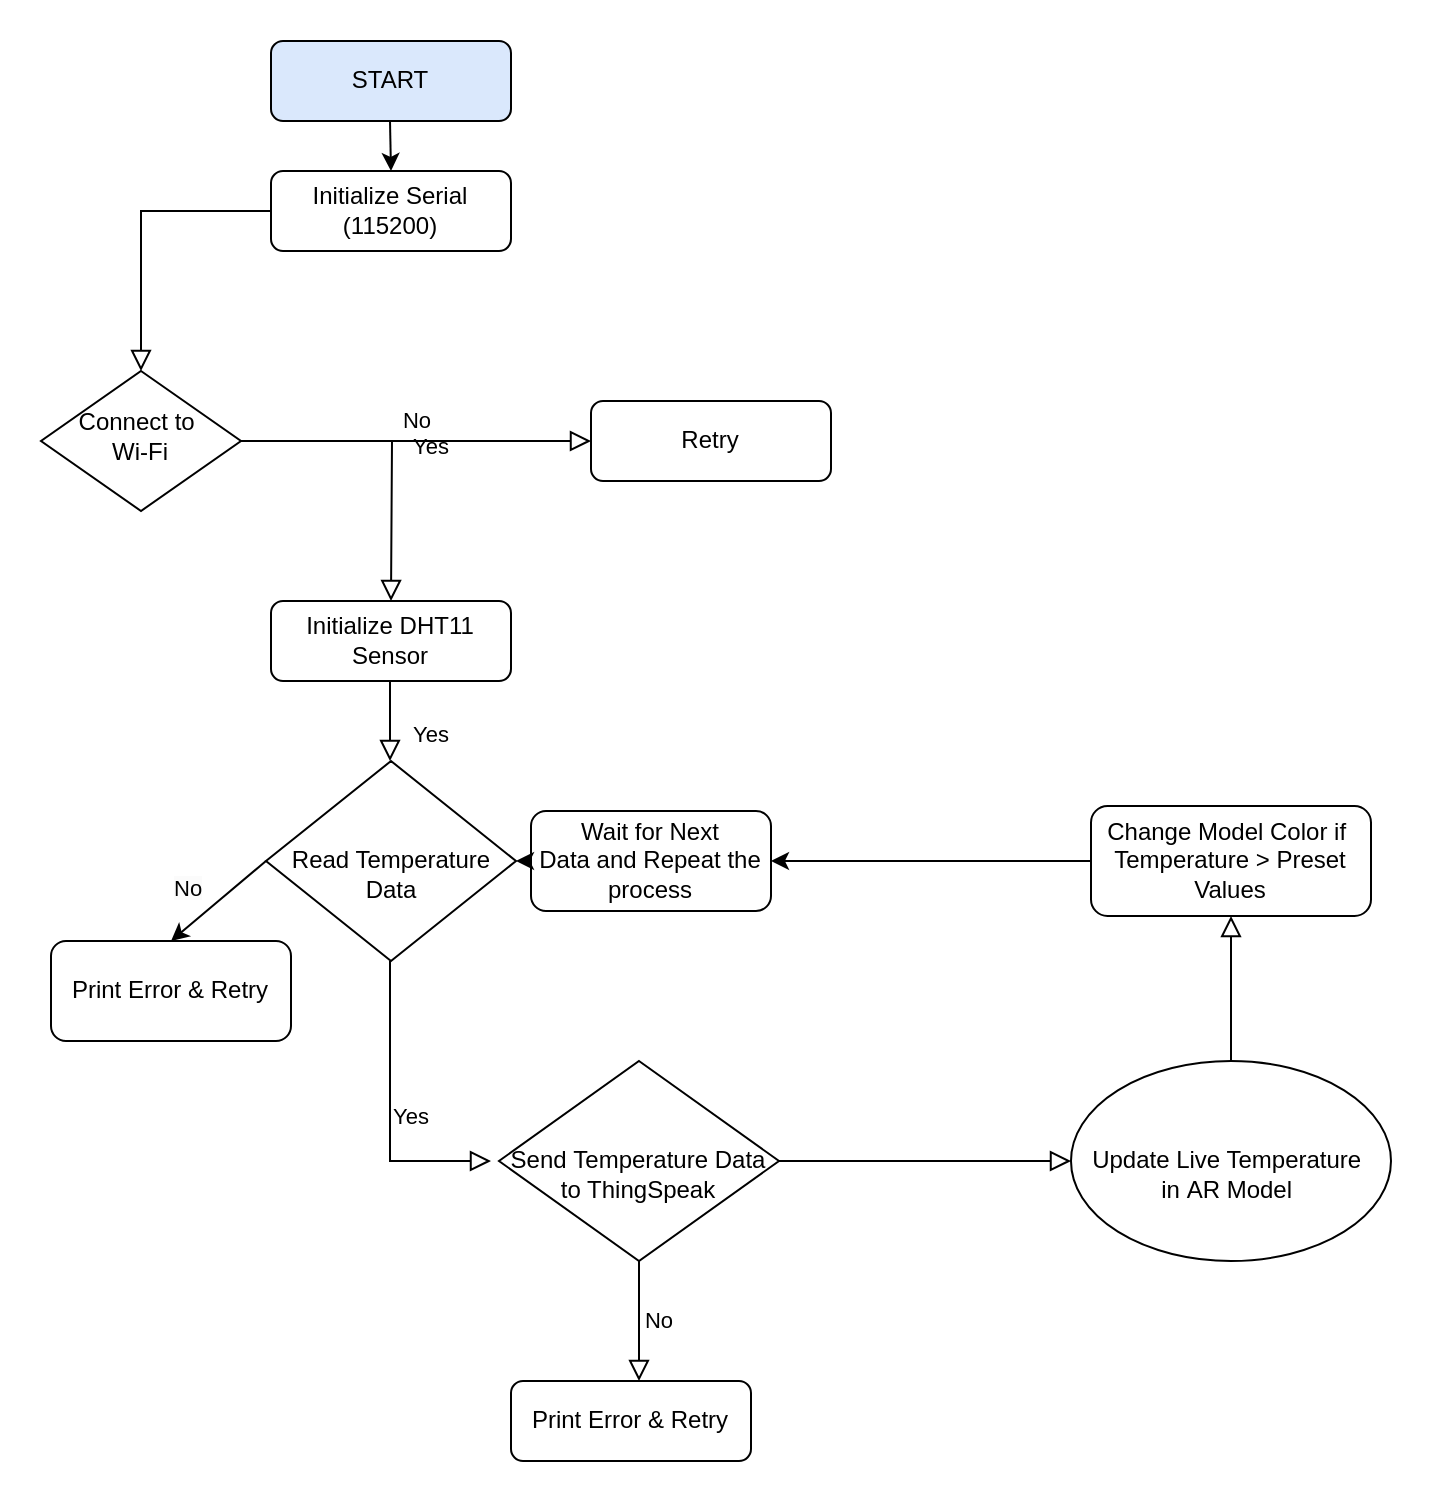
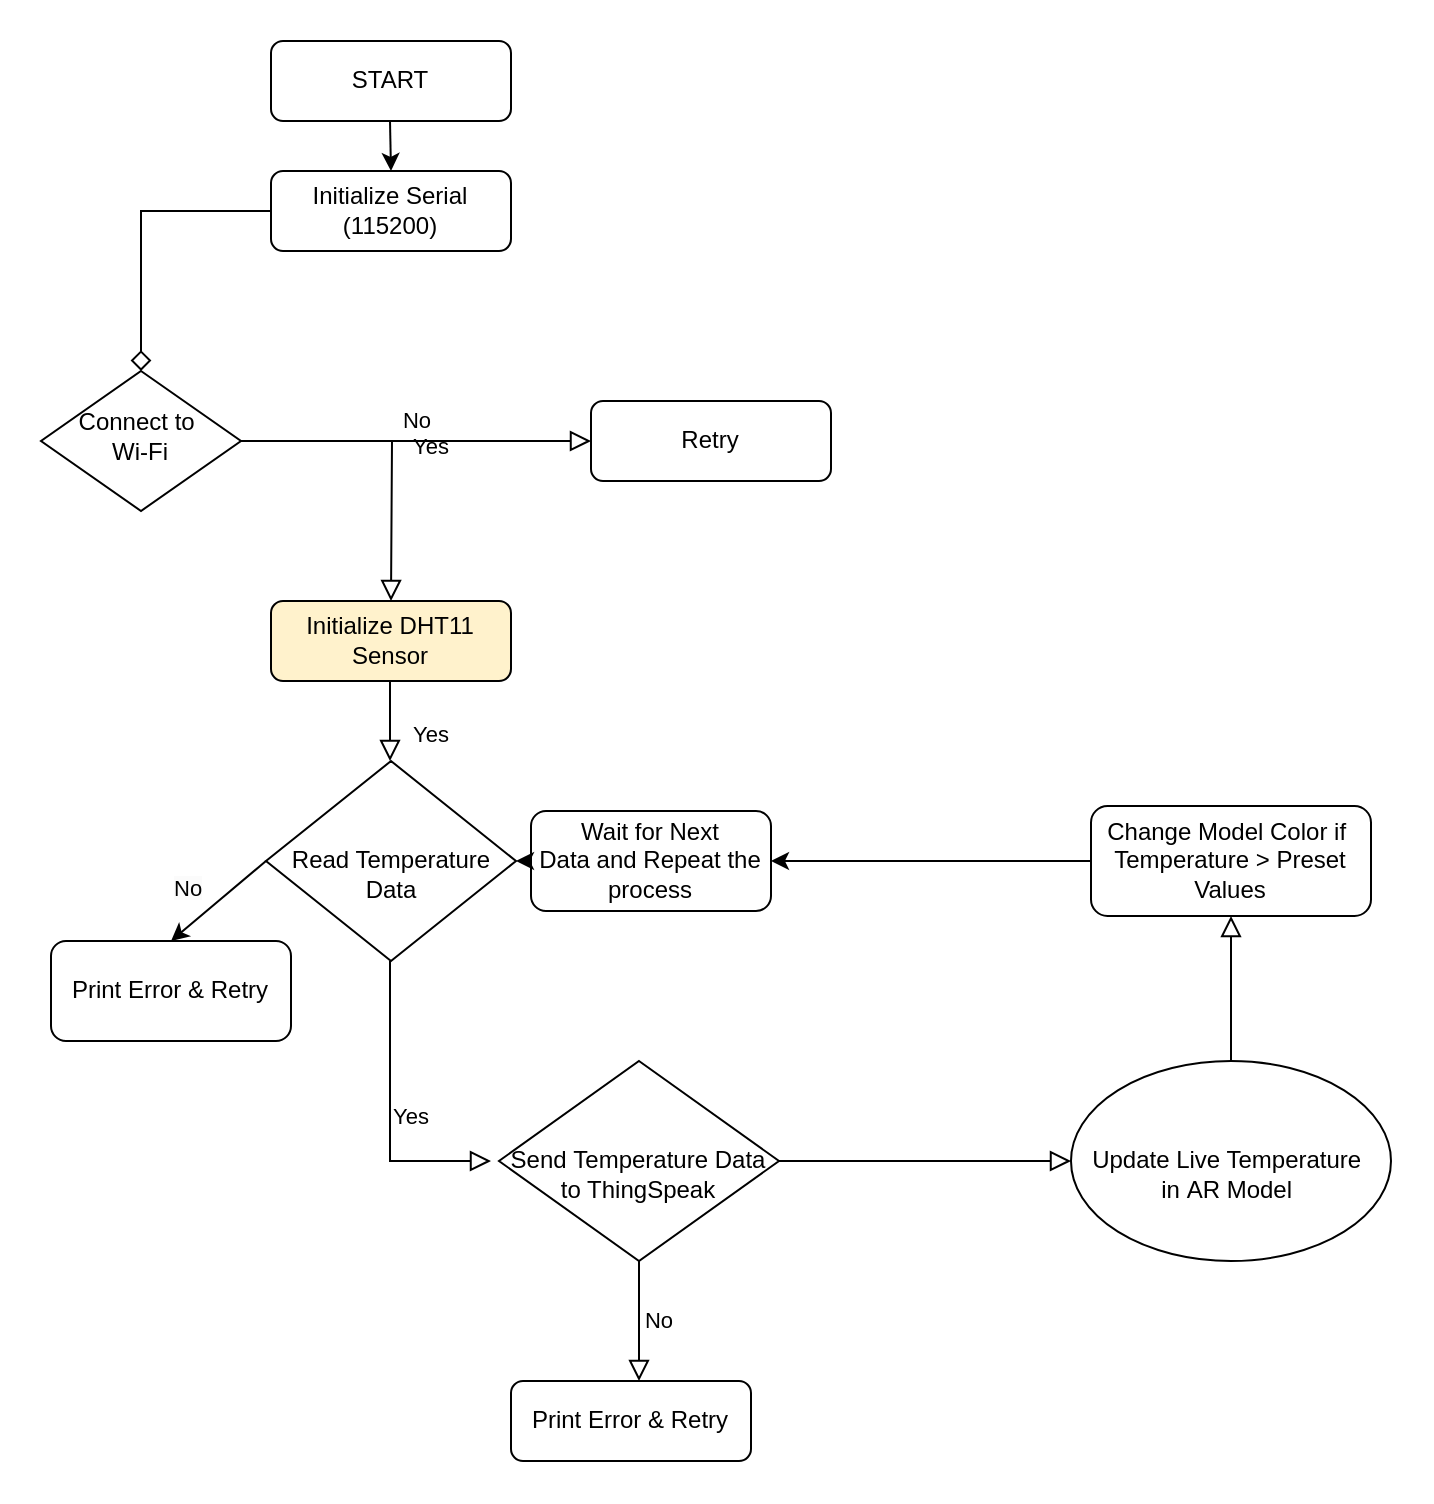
(391, 81) -> (391, 81)
(141, 349) -> (141, 350)
(391, 641) -> (391, 641)
